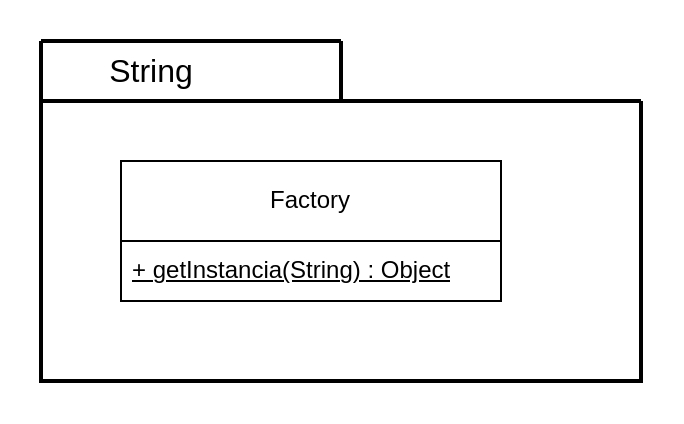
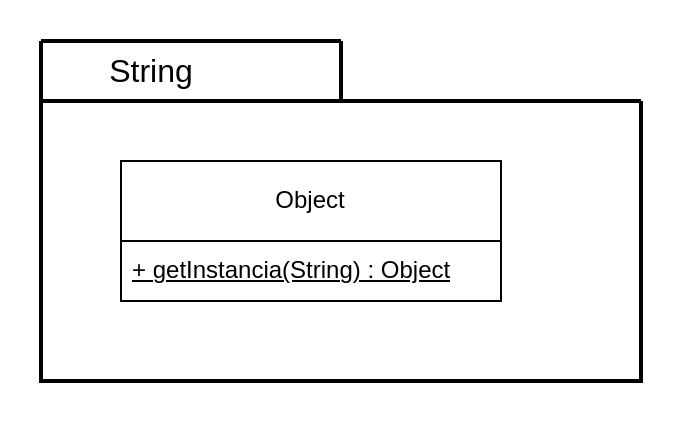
(311, 201) -> (311, 201)
